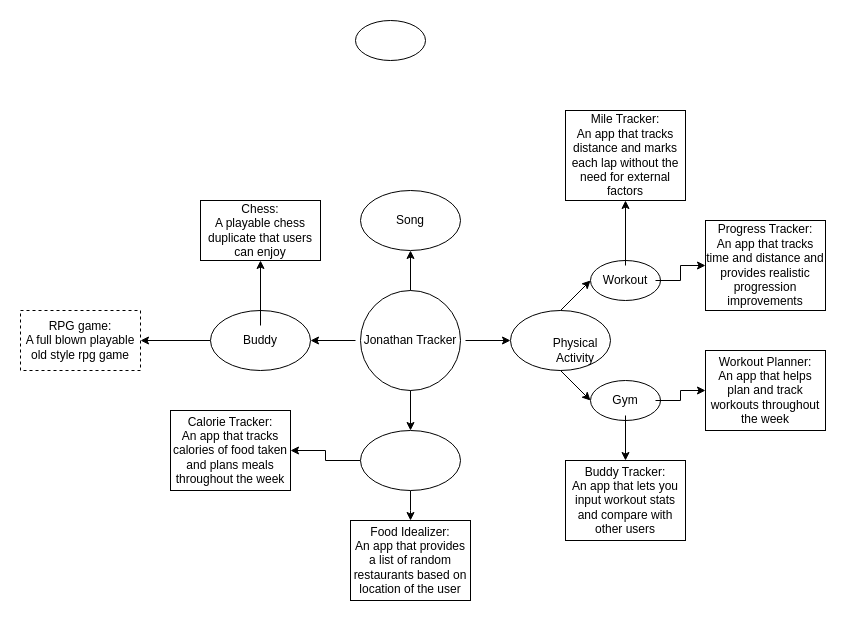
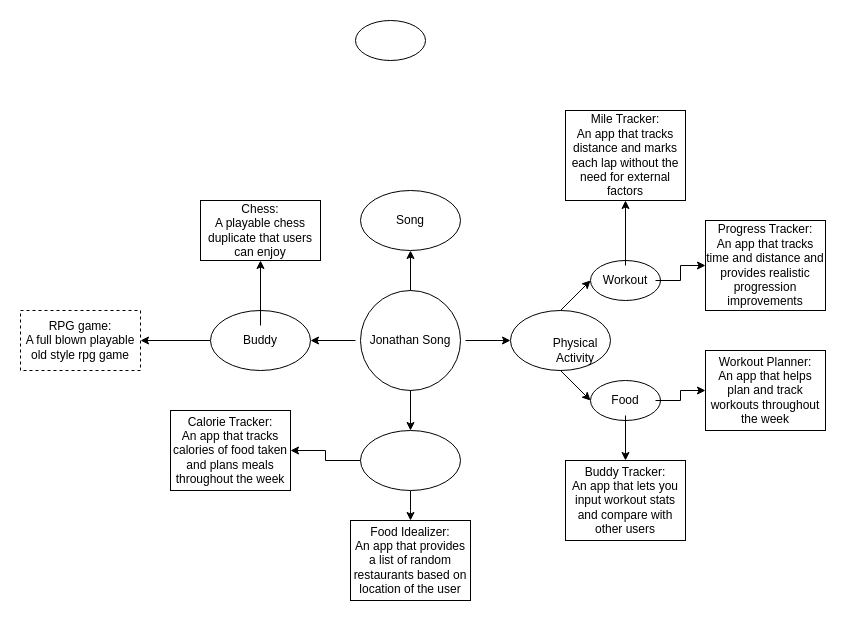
(411, 341) -> (411, 341)
(626, 401) -> (626, 401)
